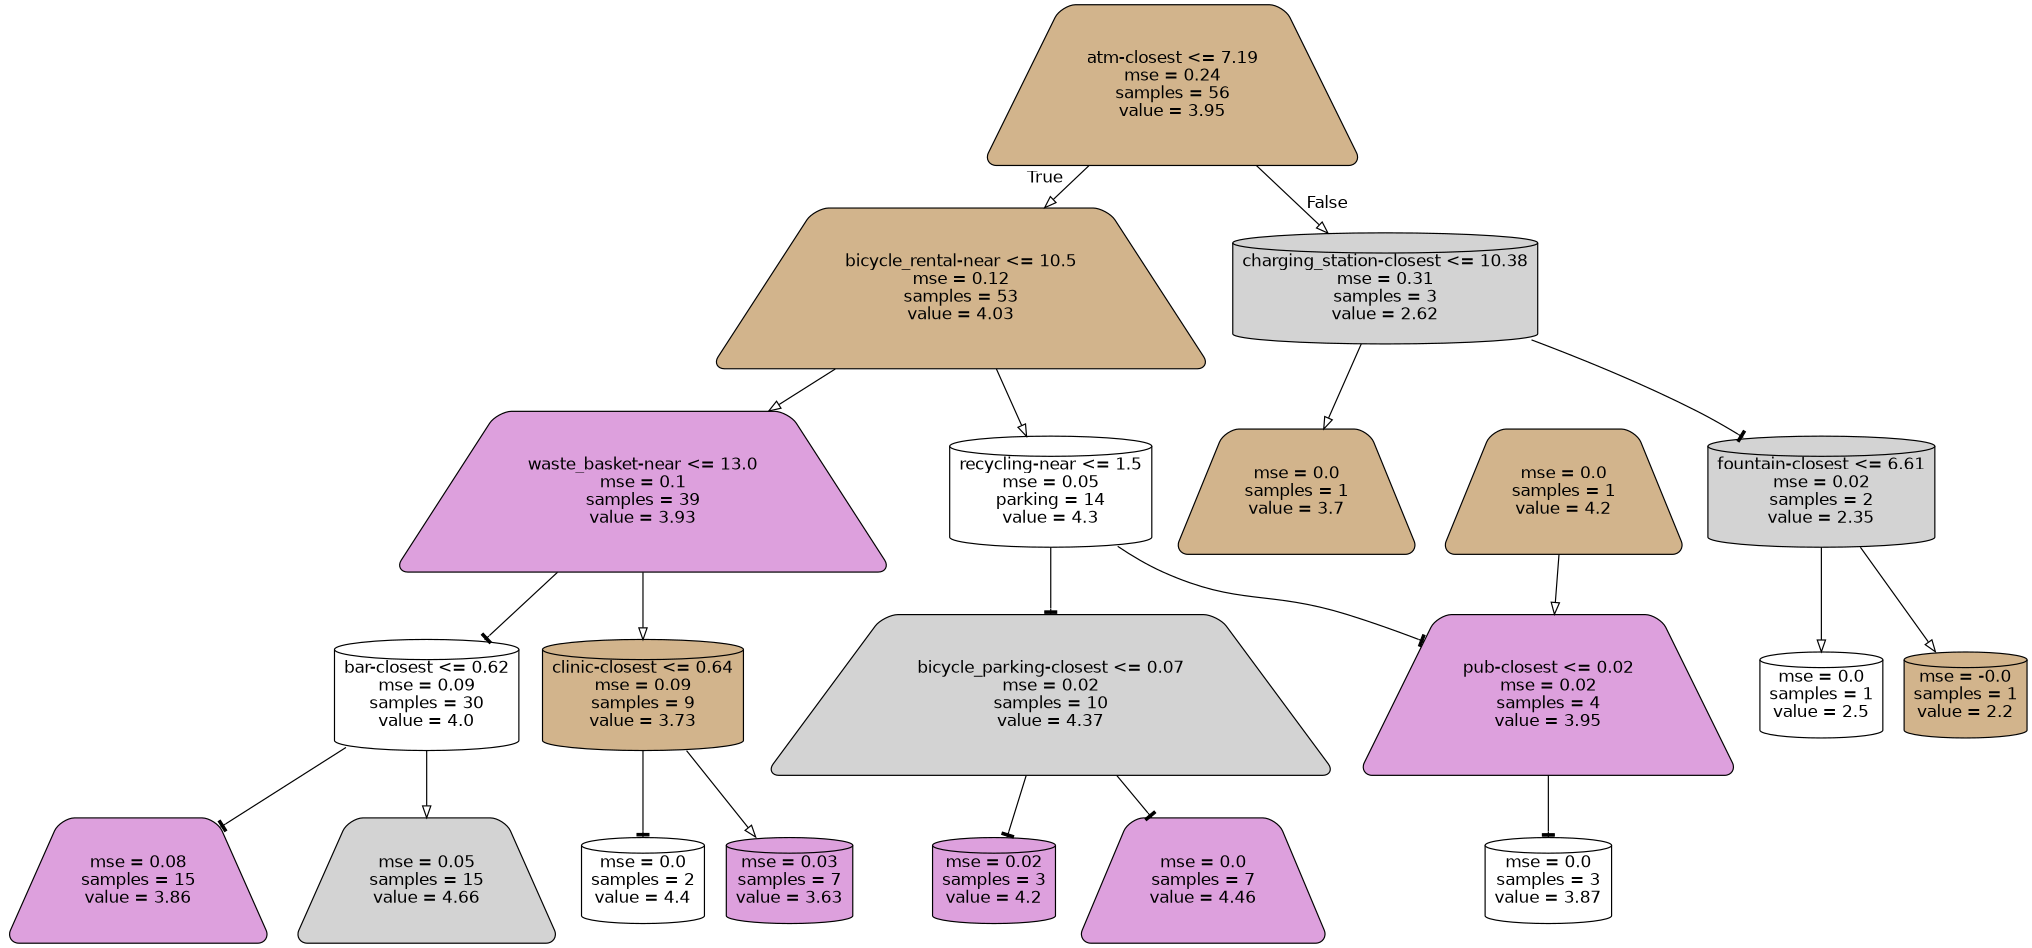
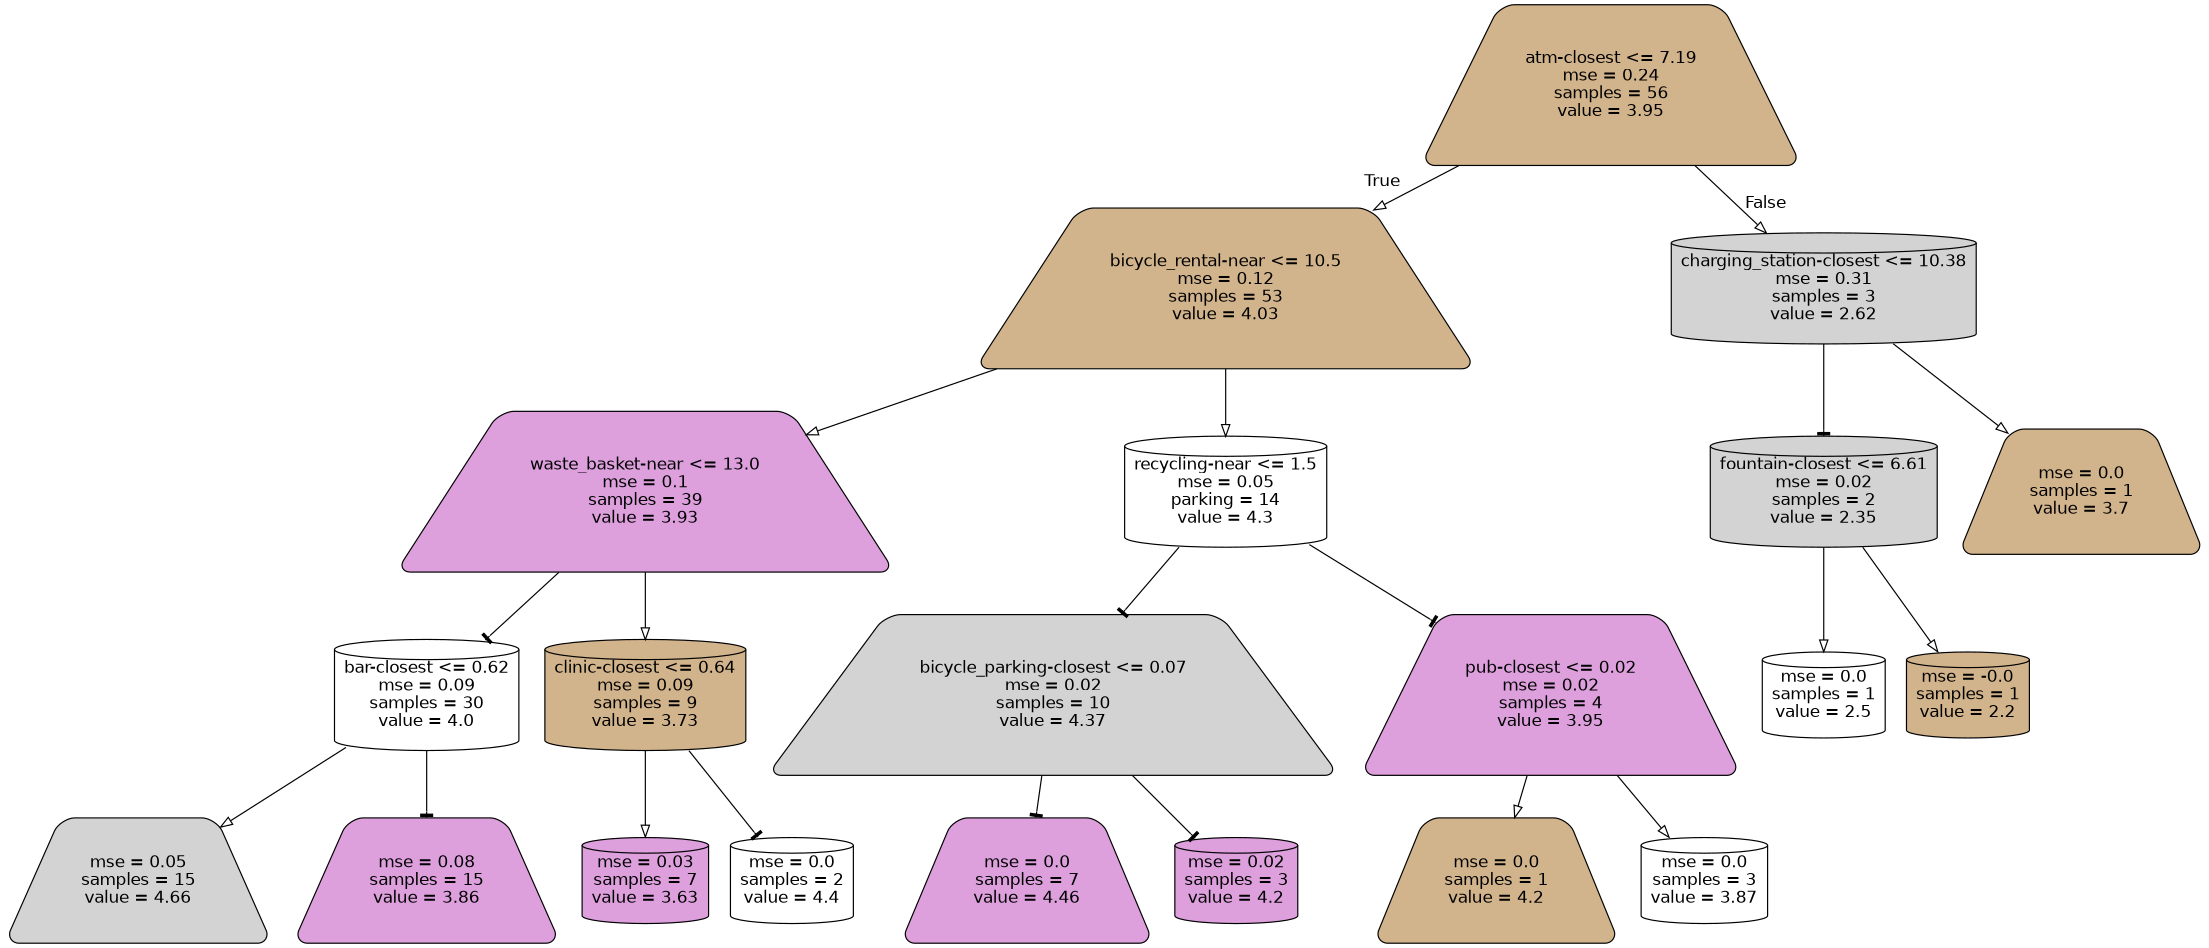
(1557, 578) -> (1523, 791)
(1548, 803) -> (1639, 802)
